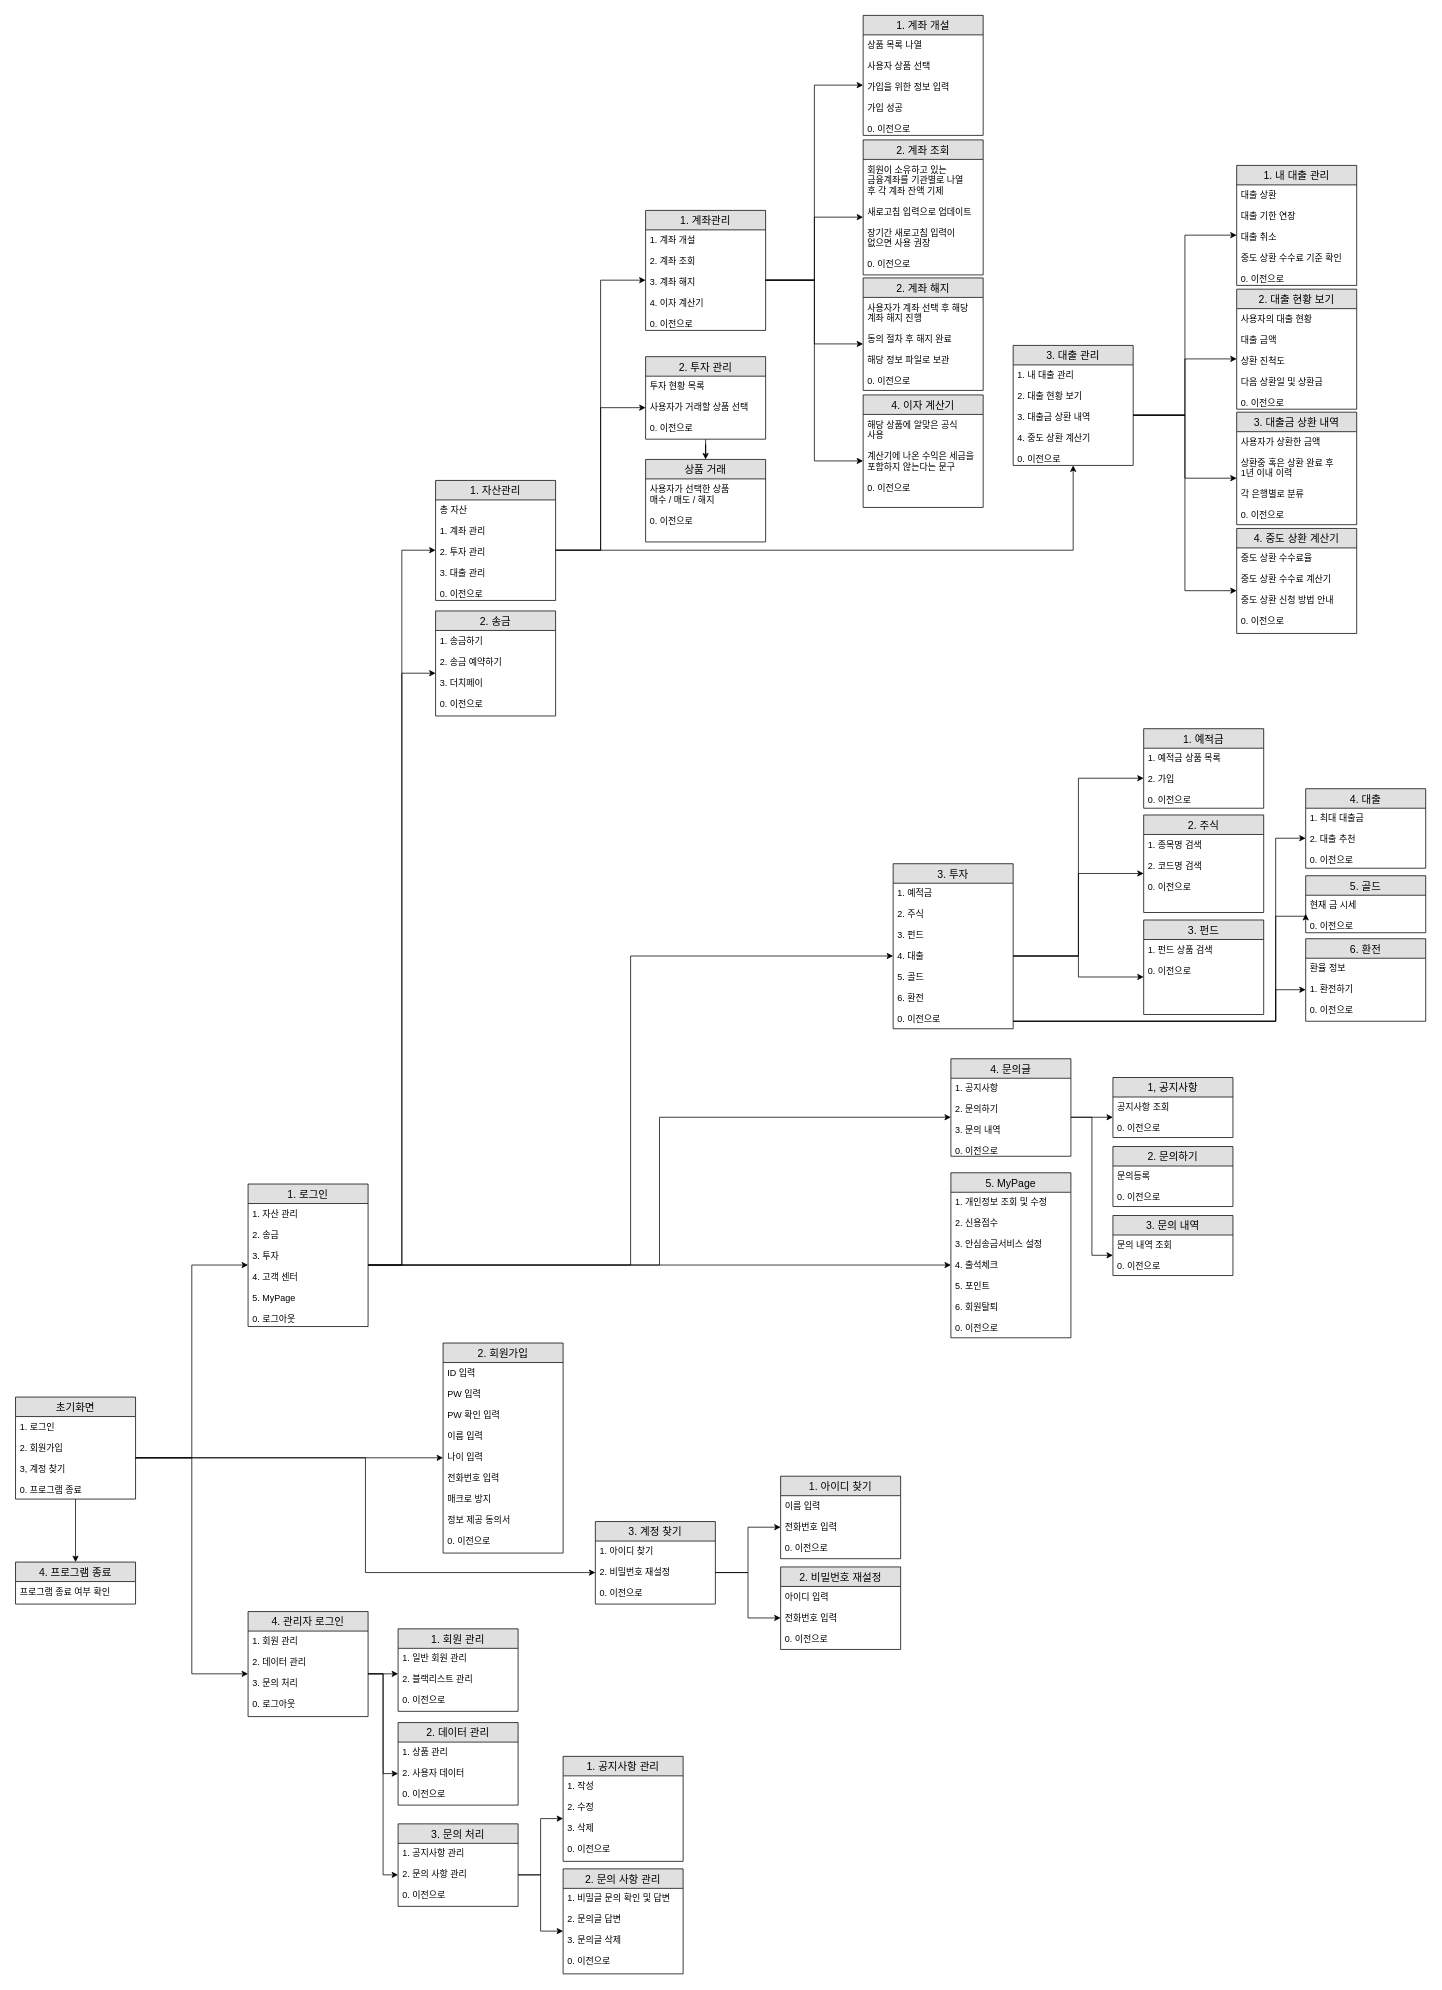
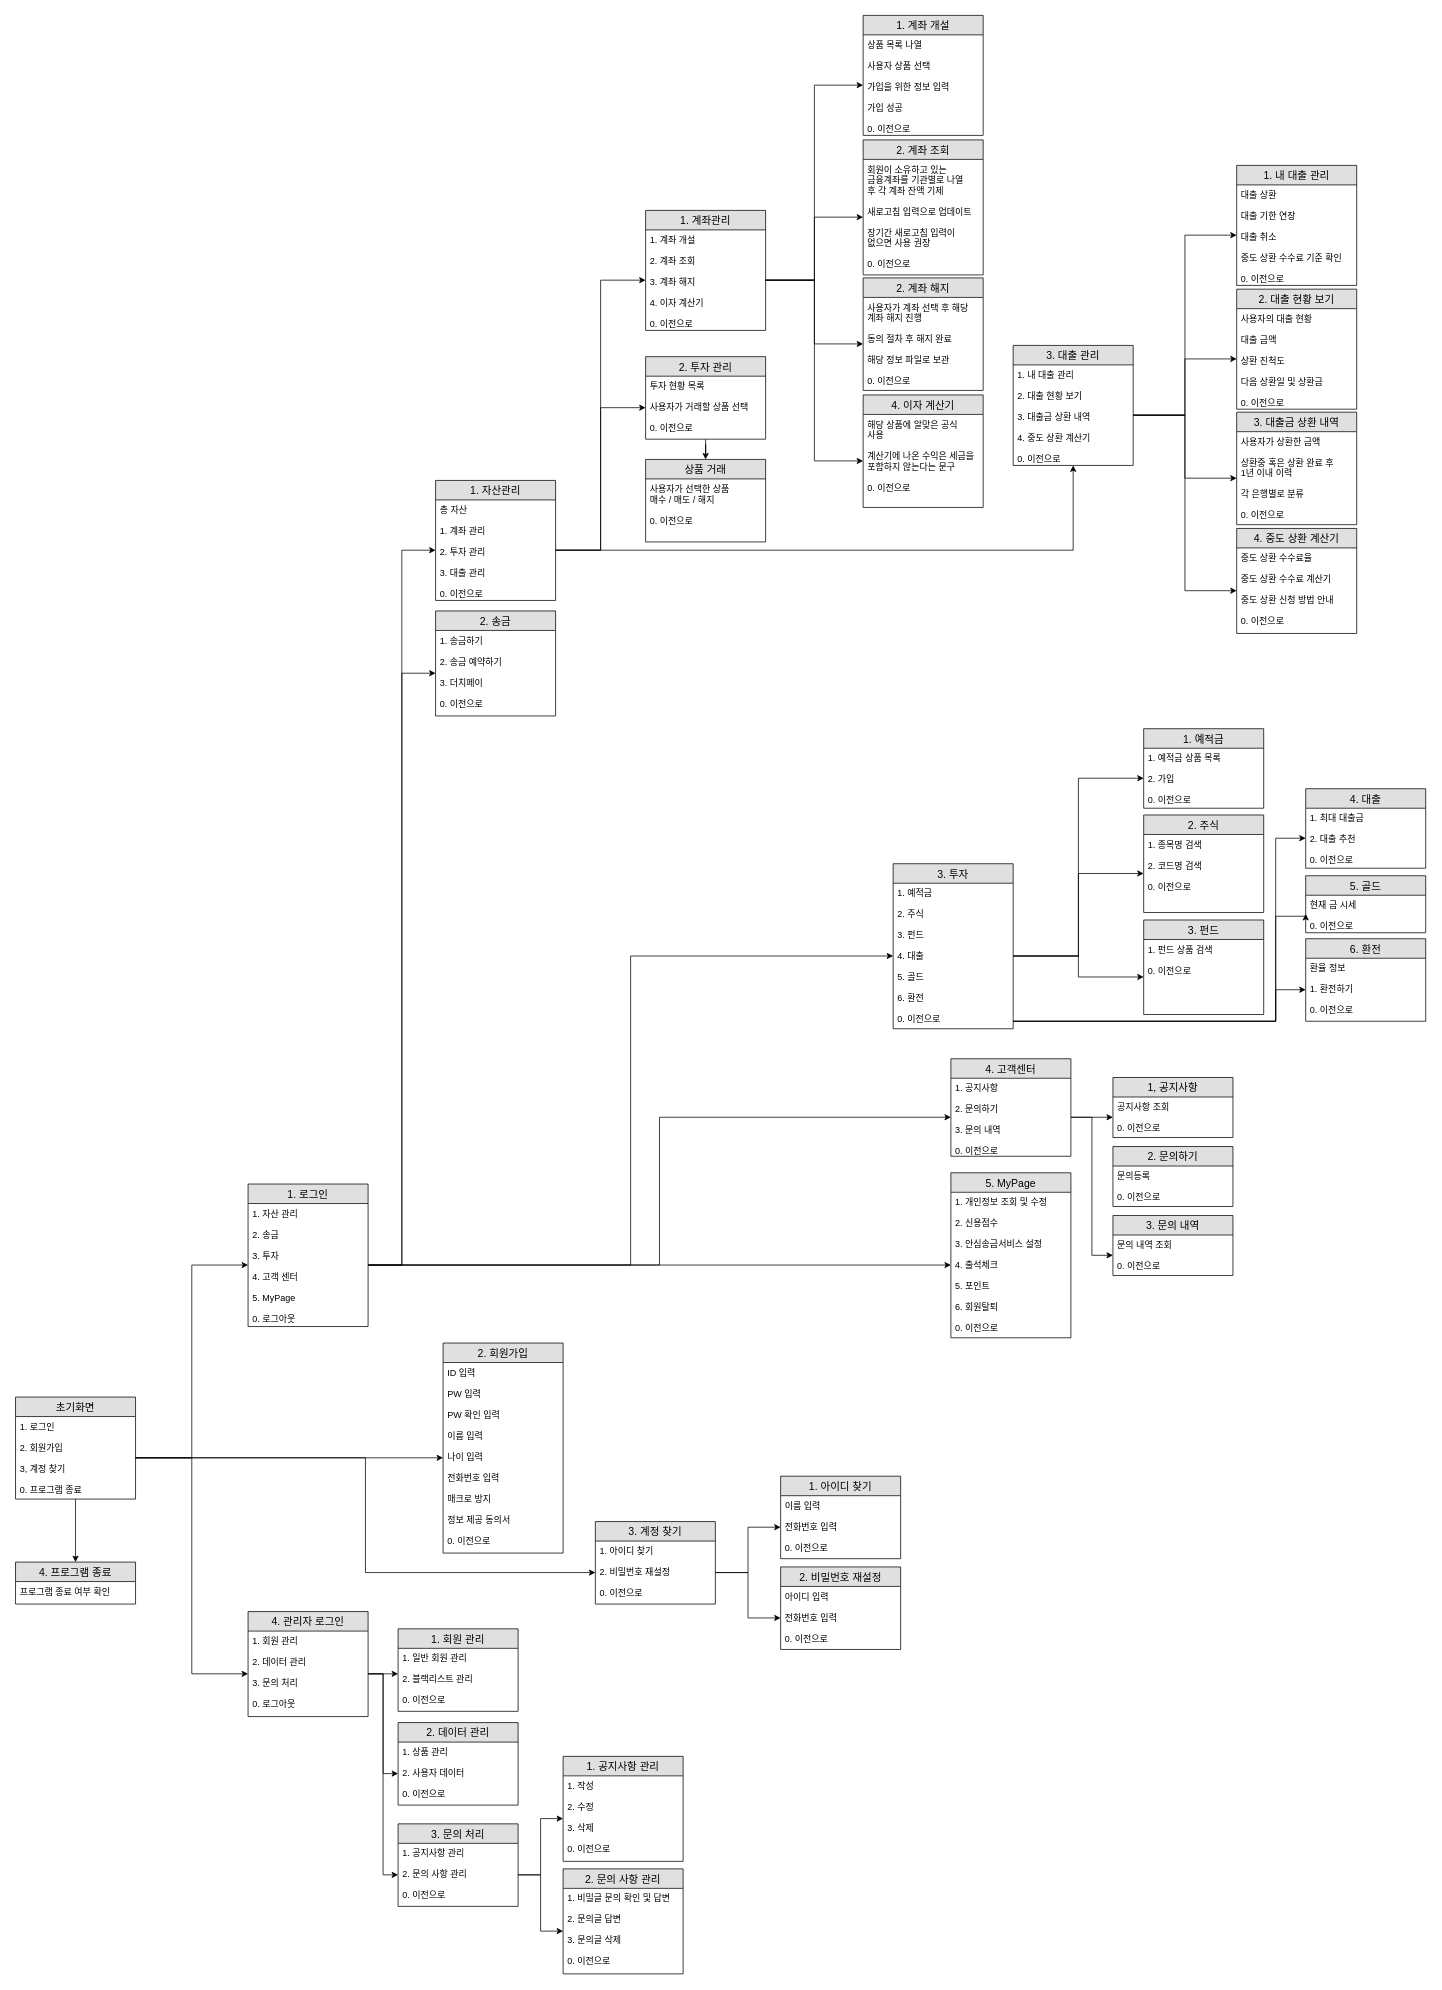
(1010, 1069) -> (1010, 1069)
